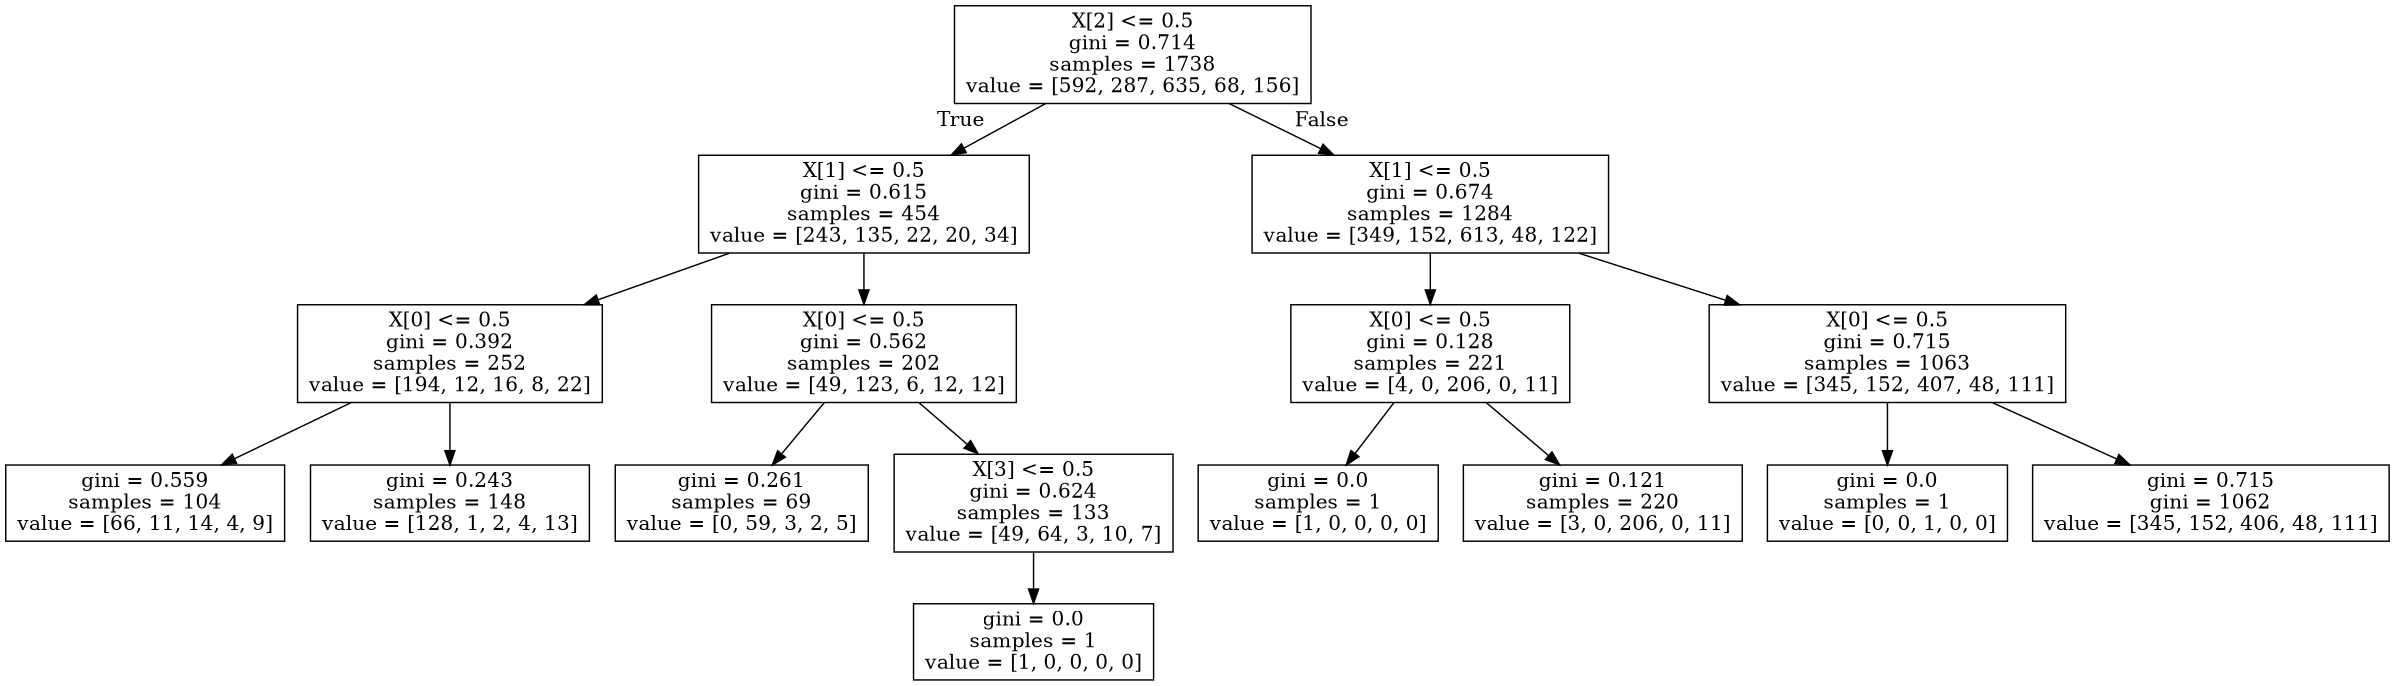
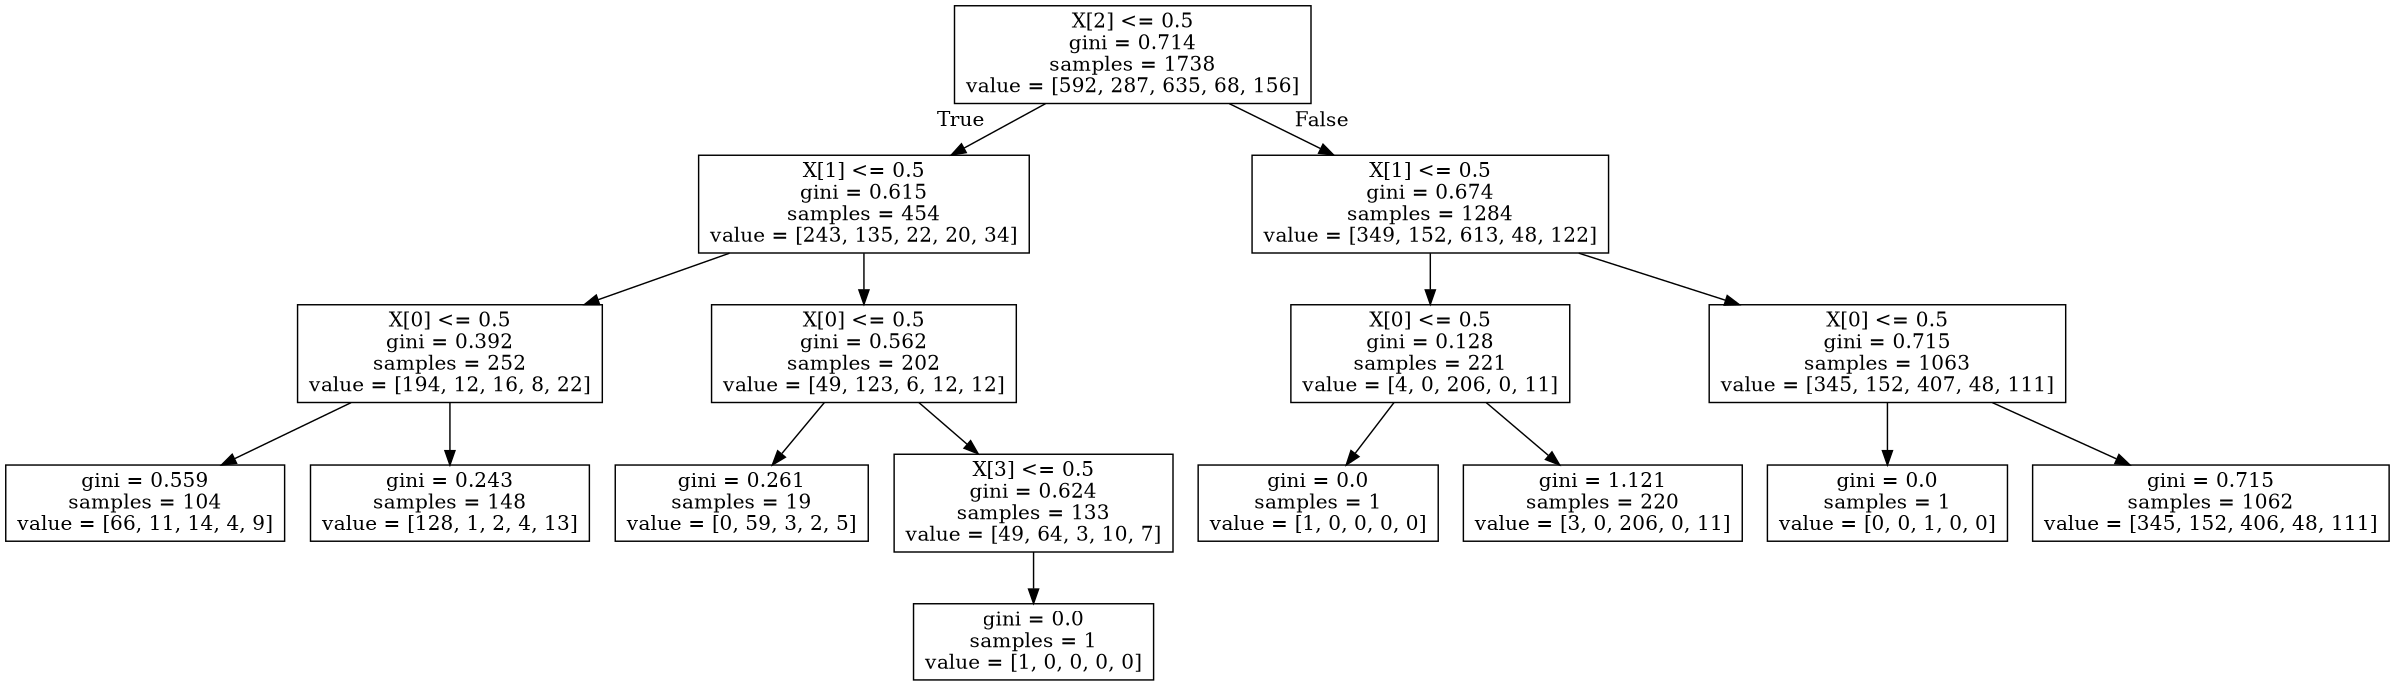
(742, 503) -> (742, 503)
(1603, 503) -> (1603, 503)
(2211, 503) -> (2211, 503)
